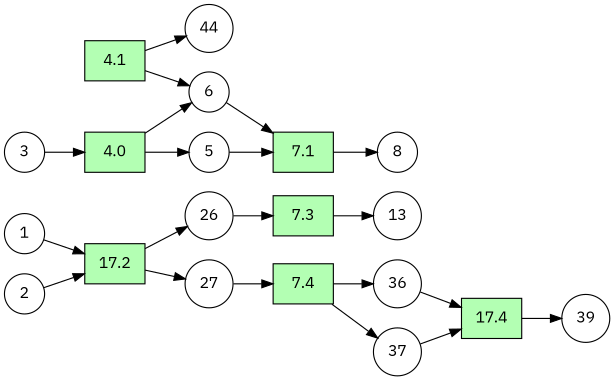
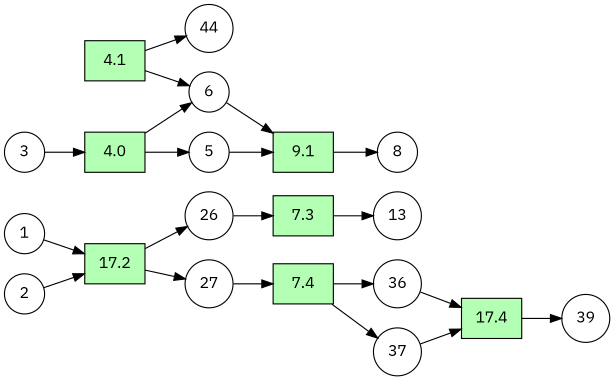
(303, 152) -> (303, 152)
